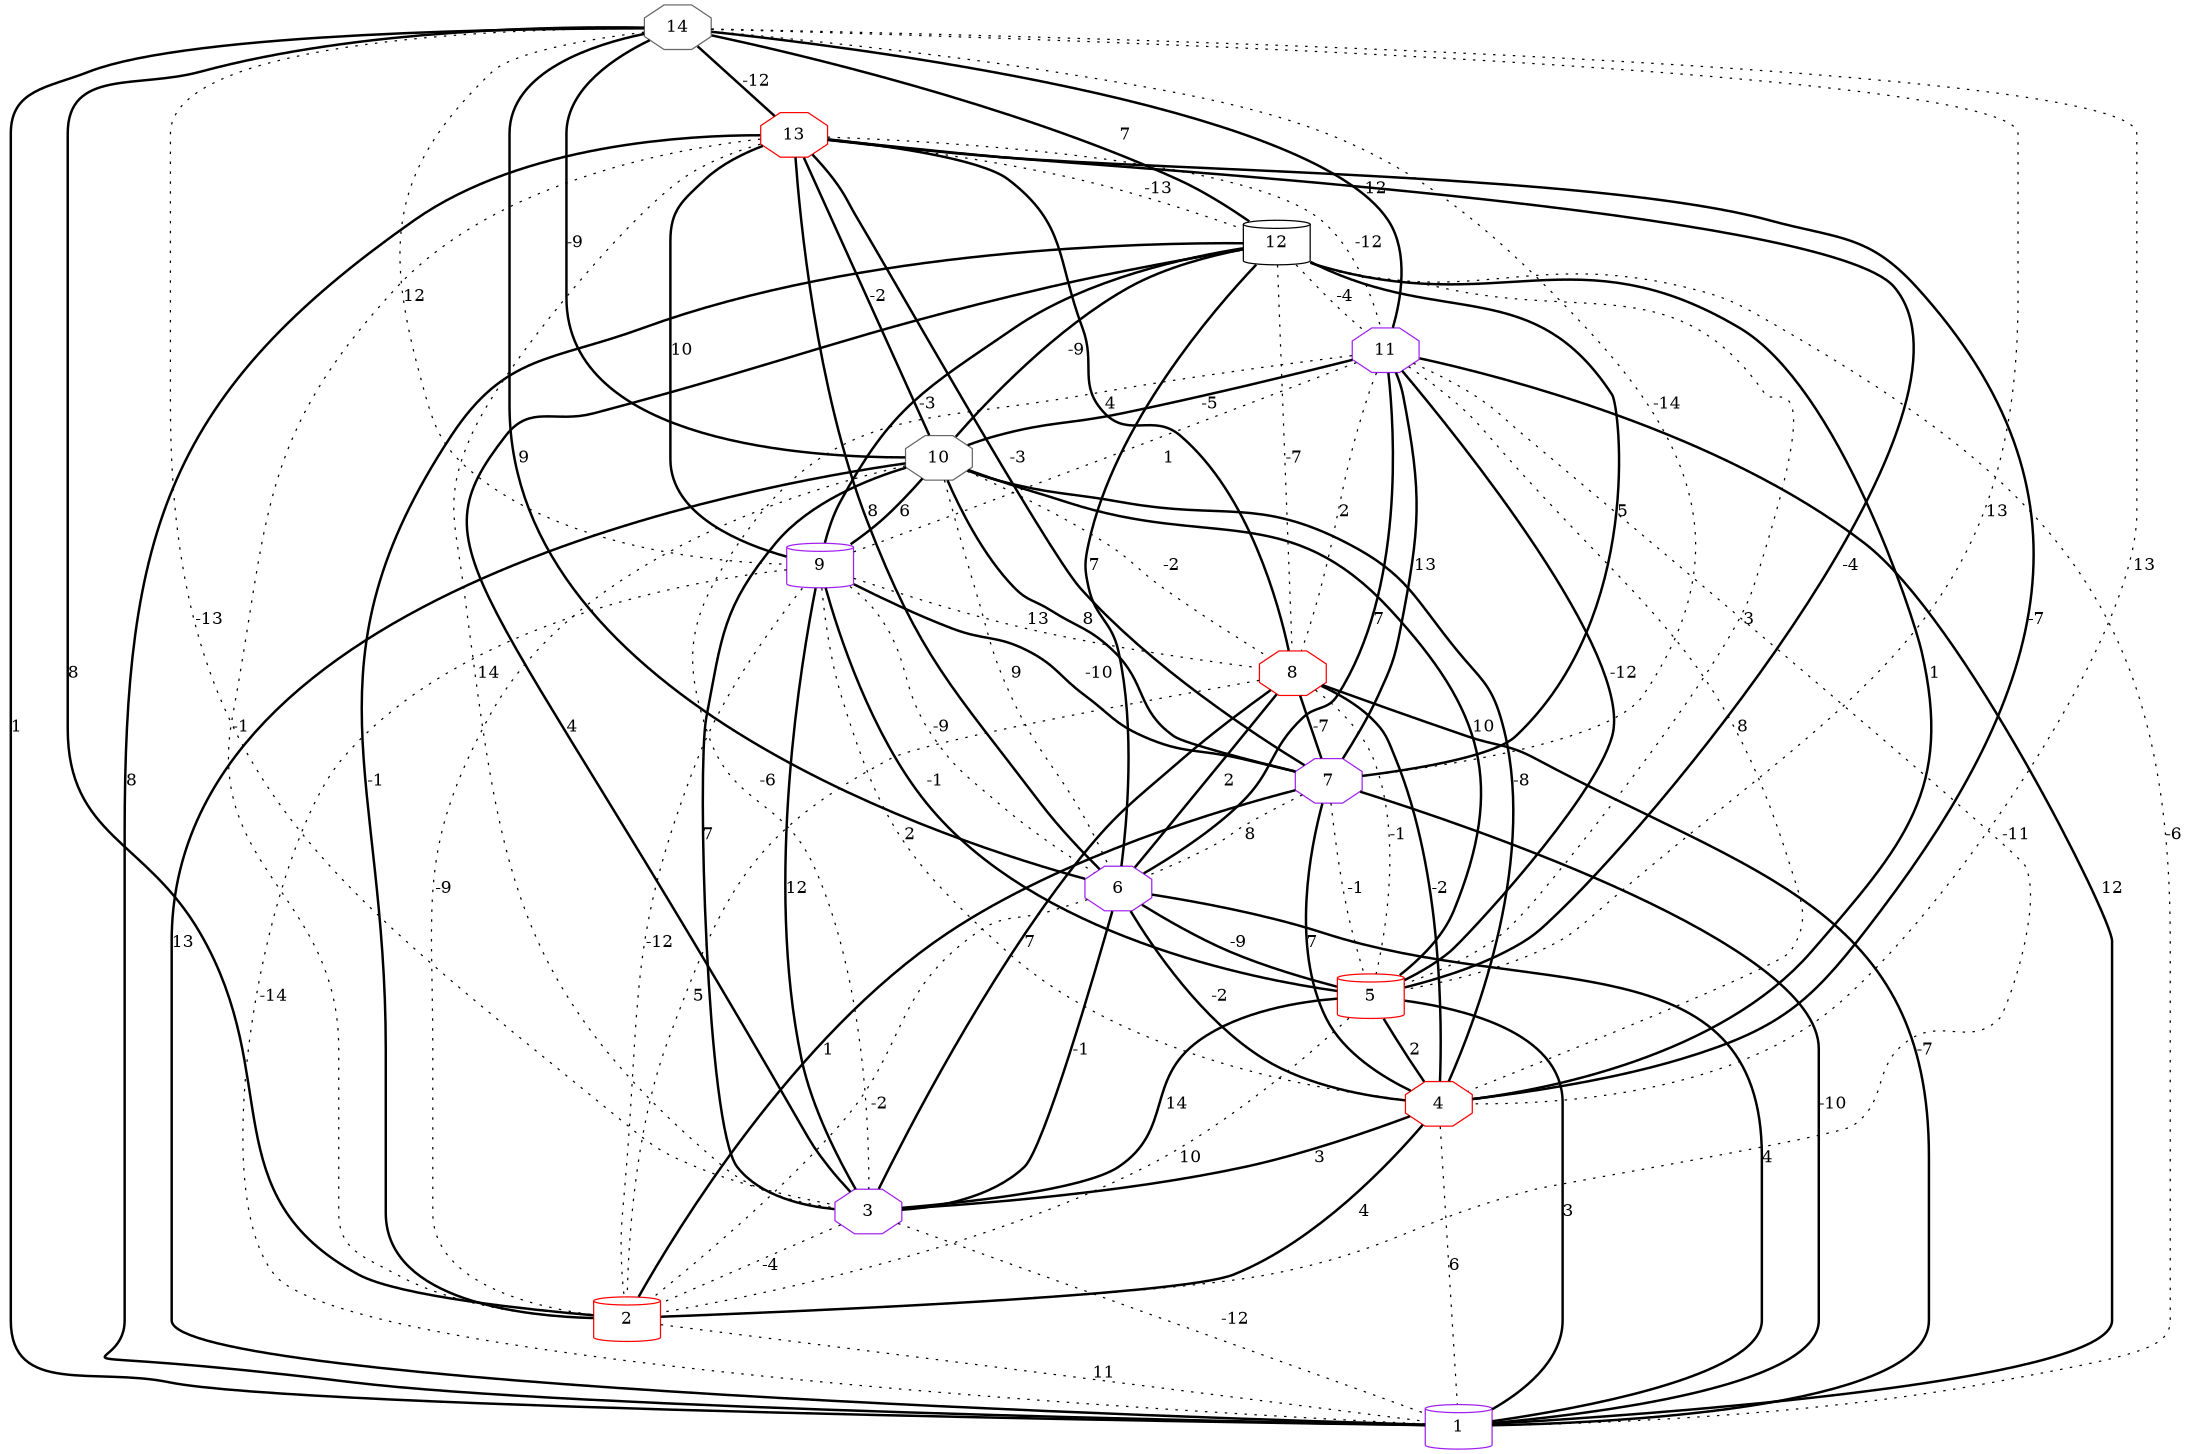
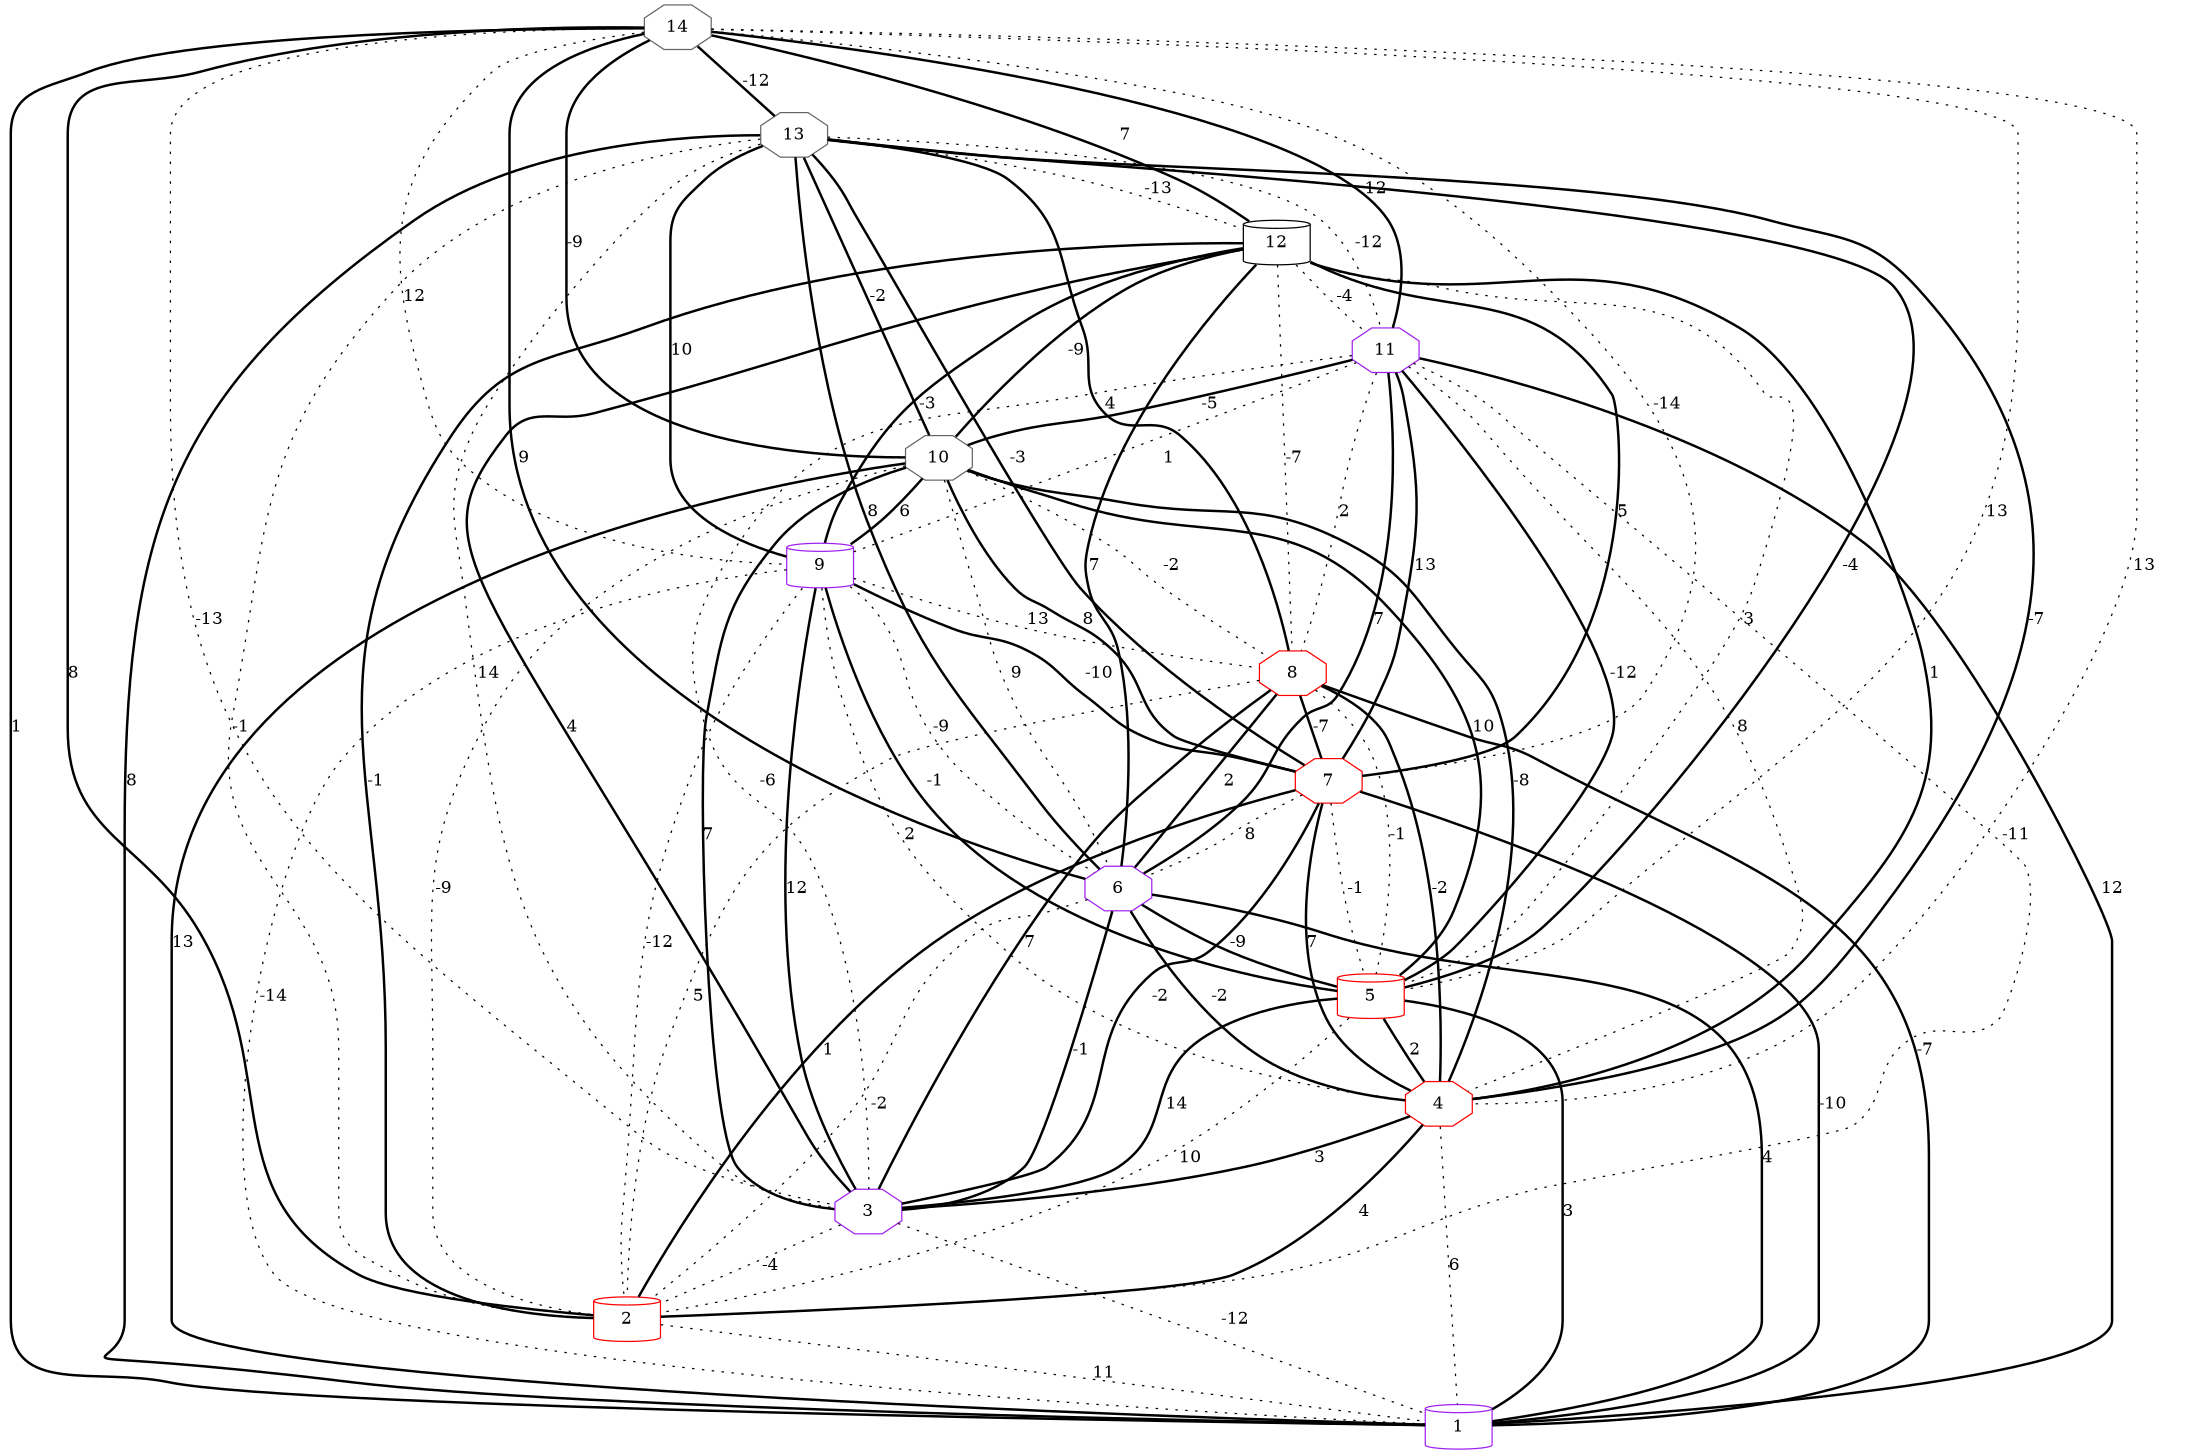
(794, 135) -> (794, 135)
(1329, 781) -> (1329, 781)
(2166, 852) -> none
none -> (1122, 1011)
